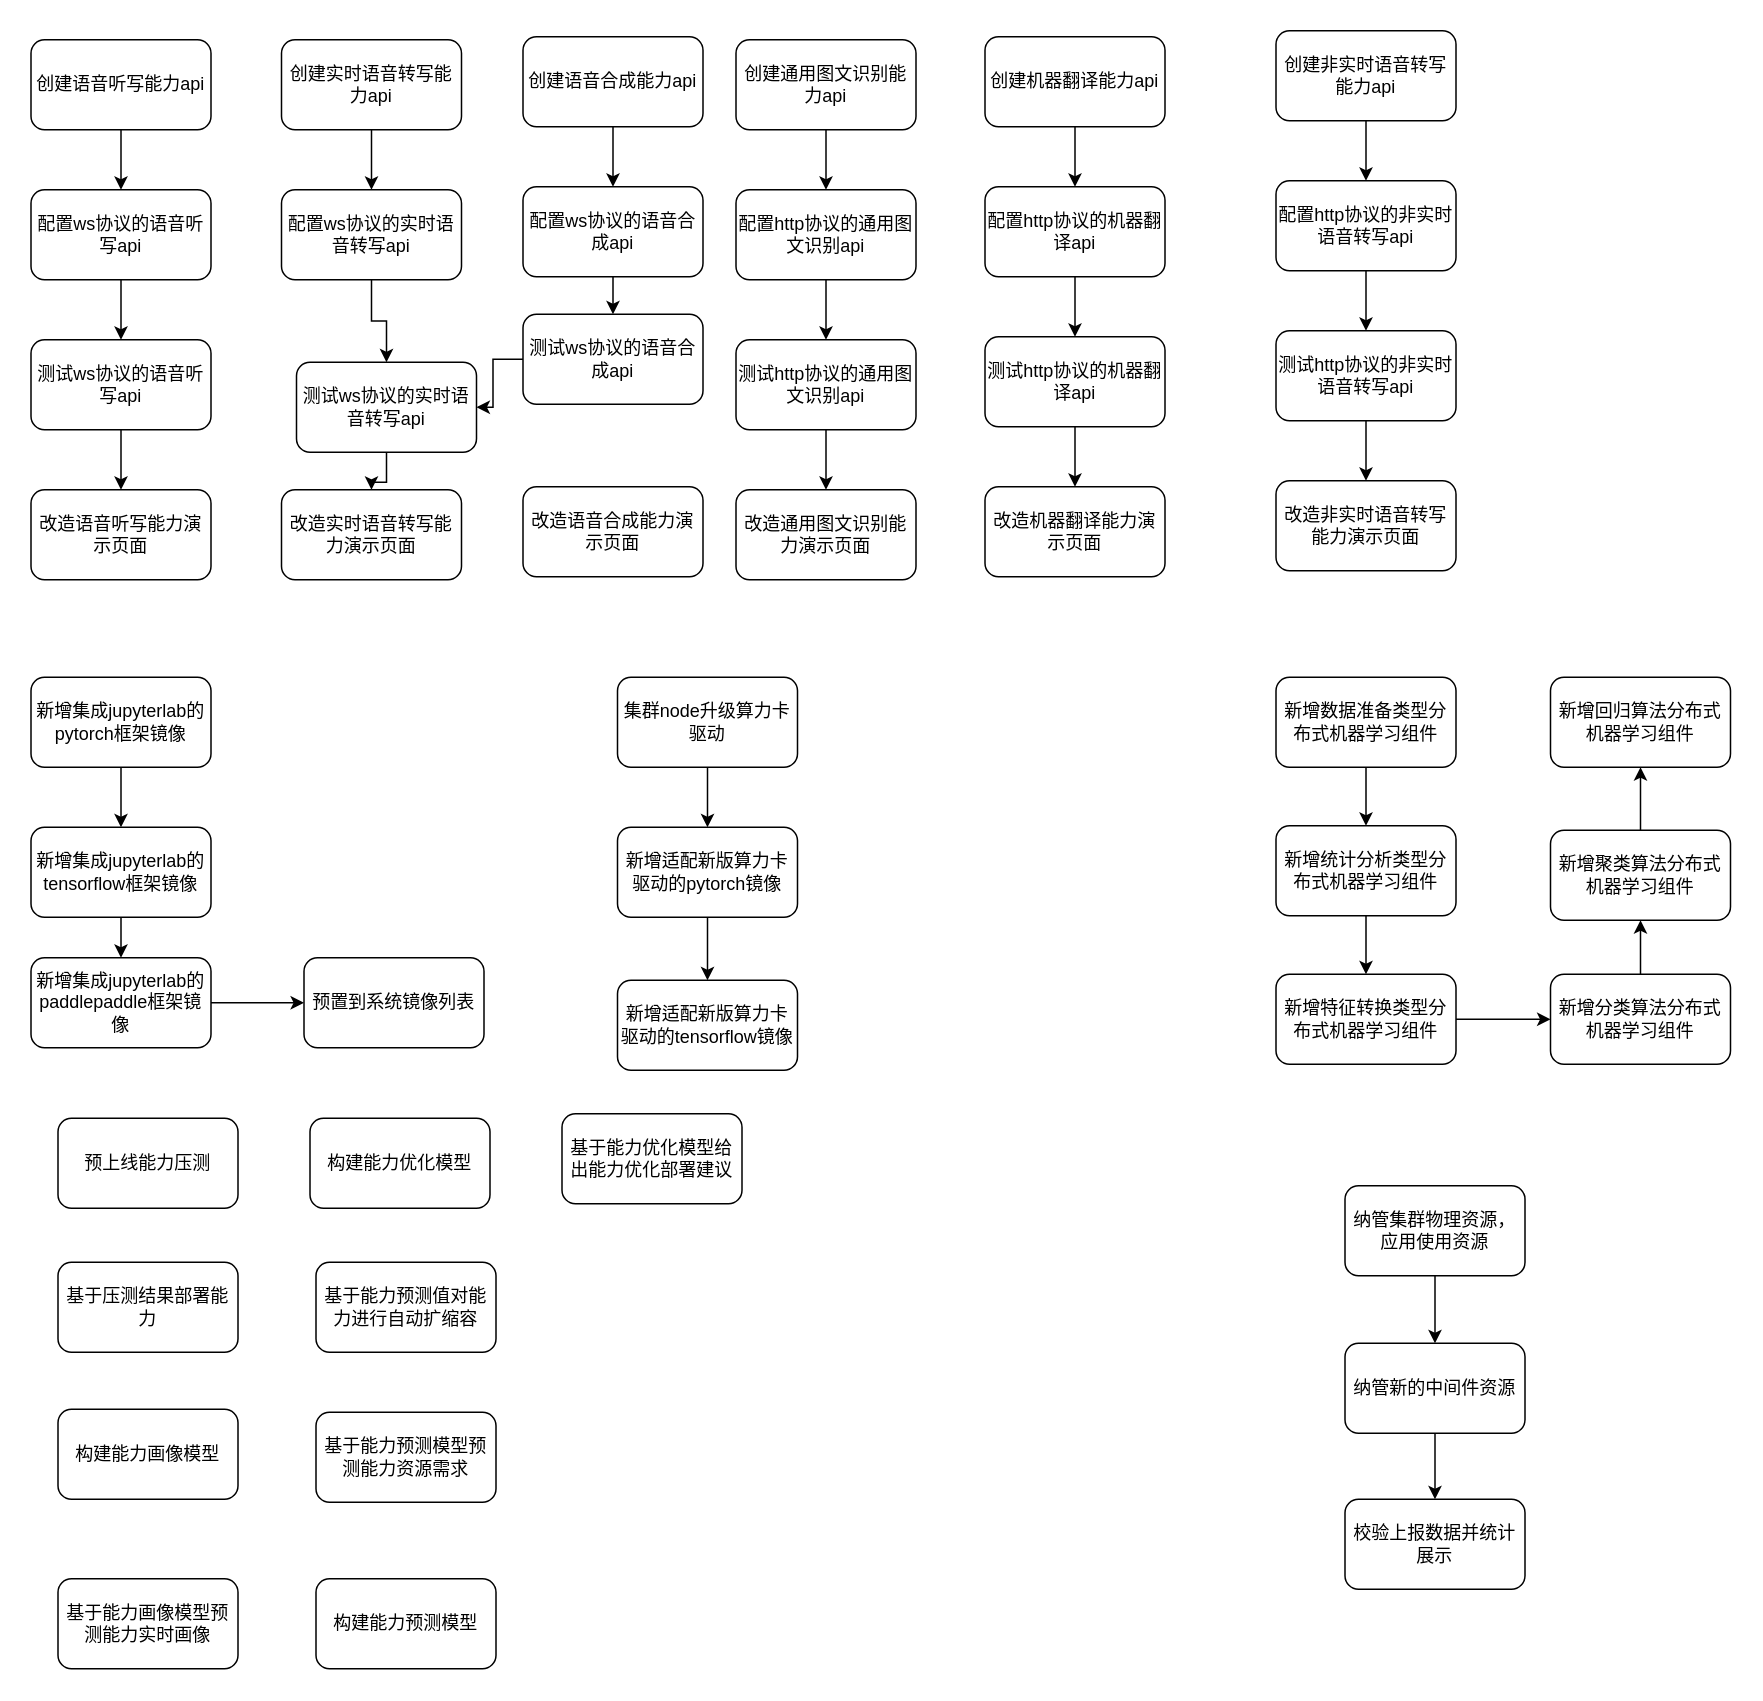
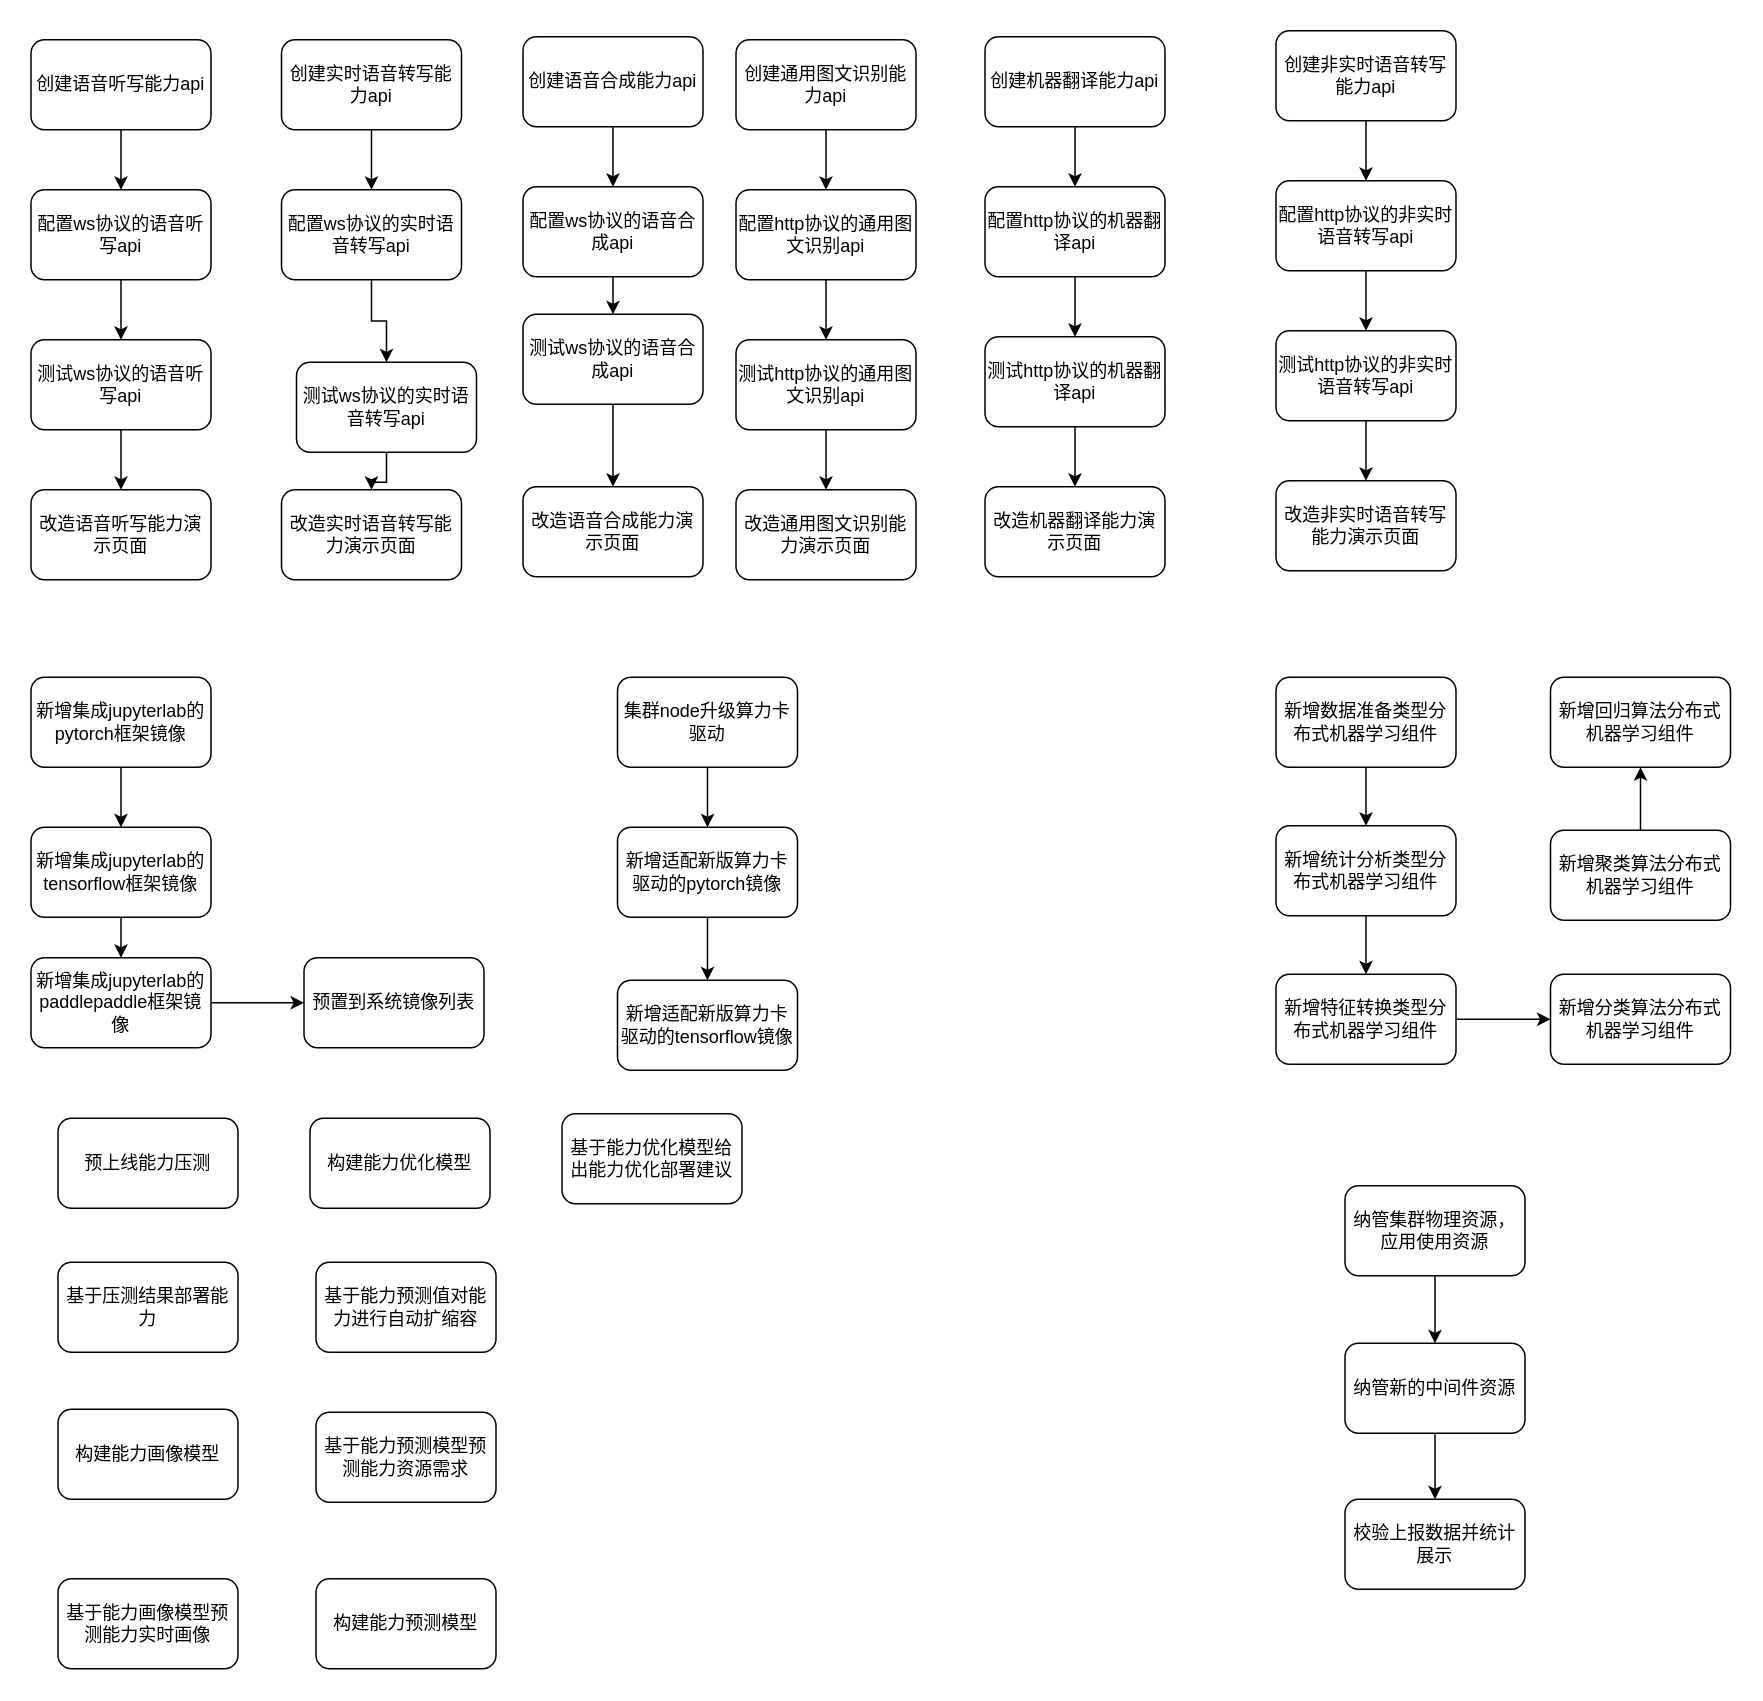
(493, 371) -> (613, 441)
(1640, 946) -> none
